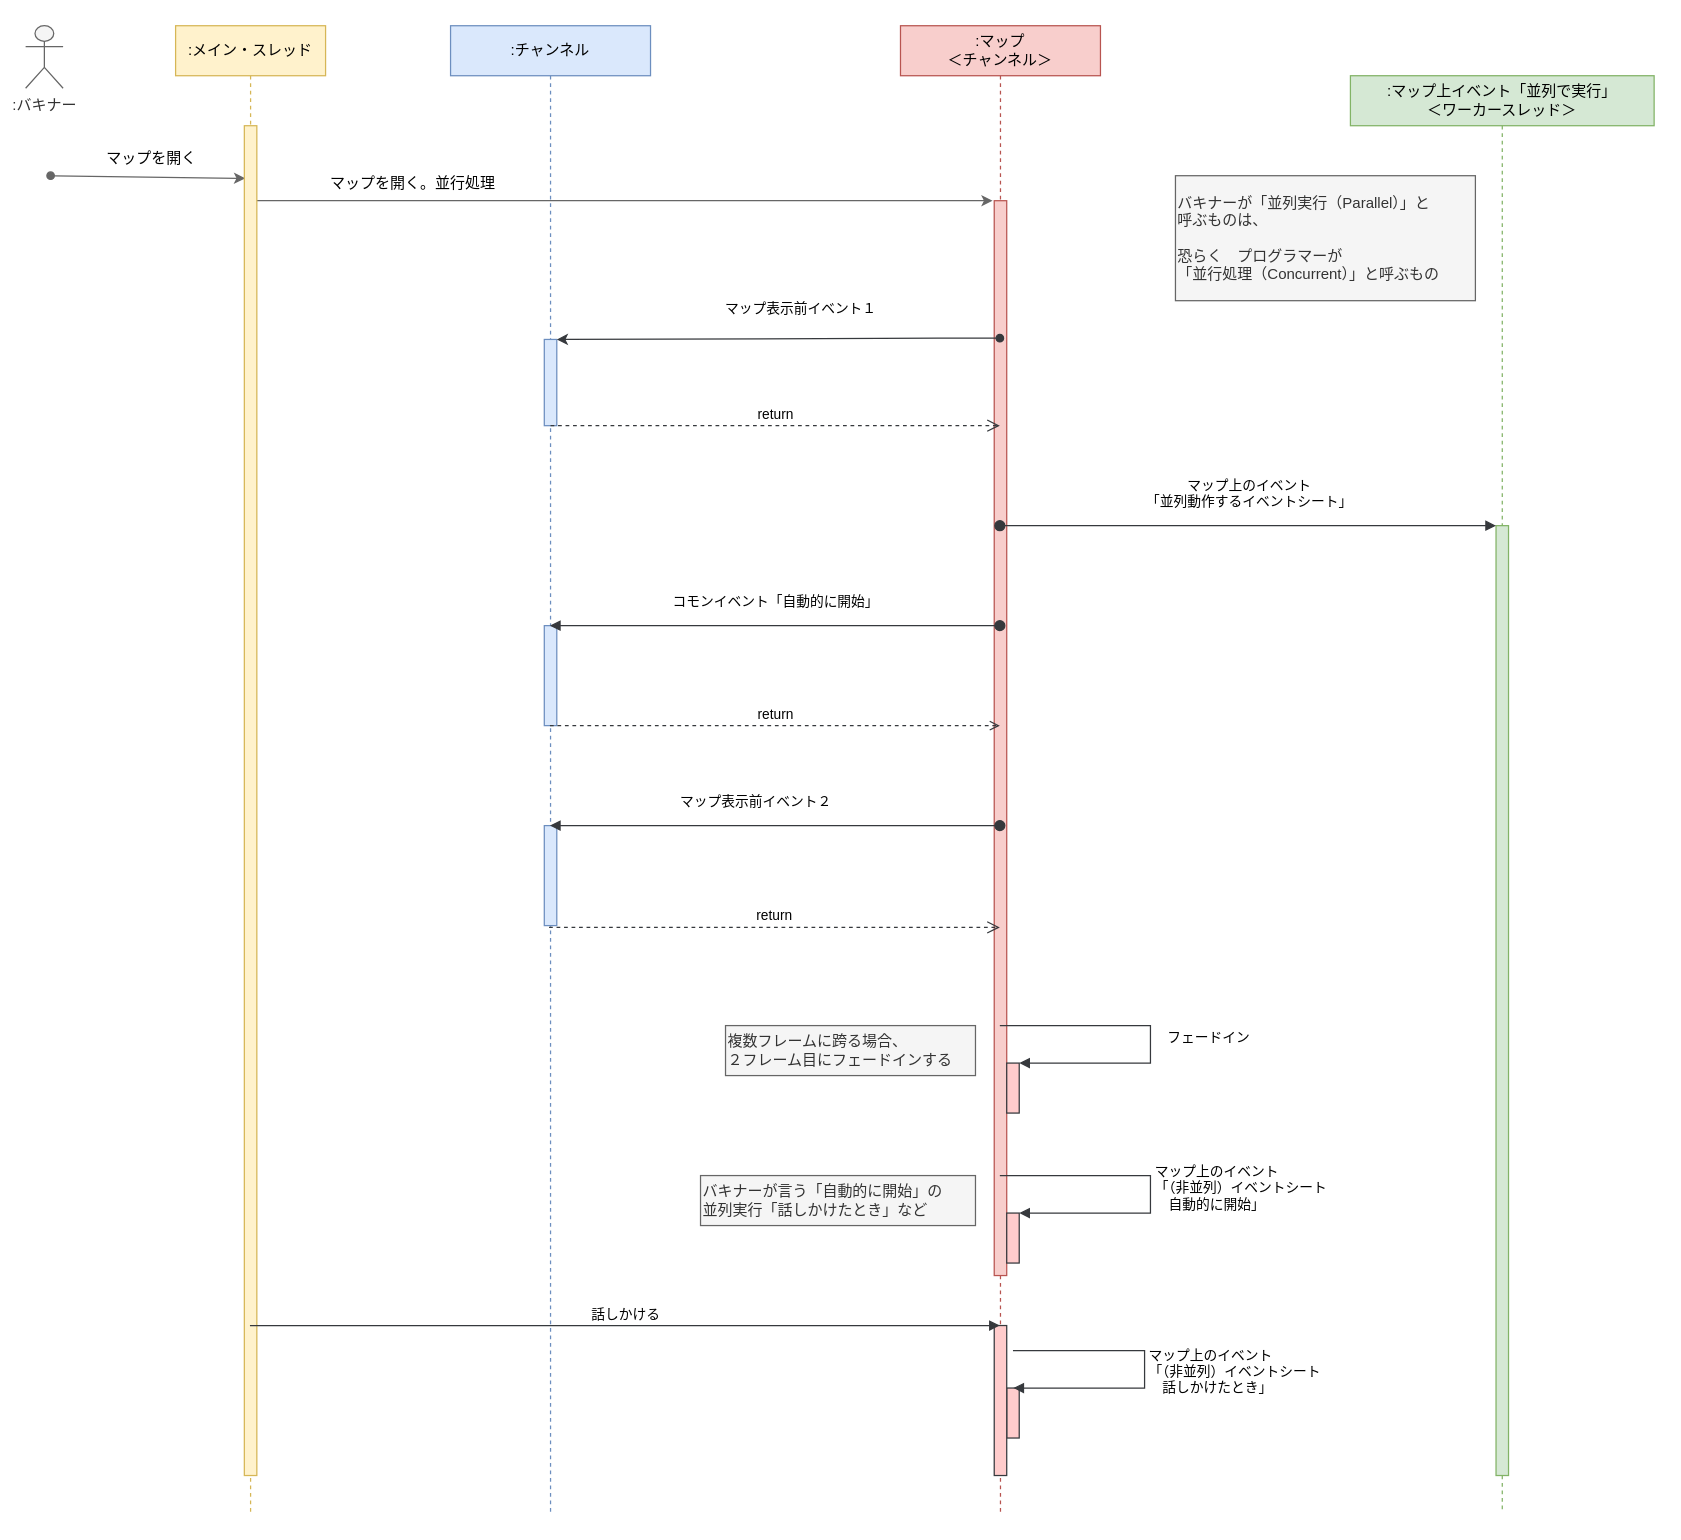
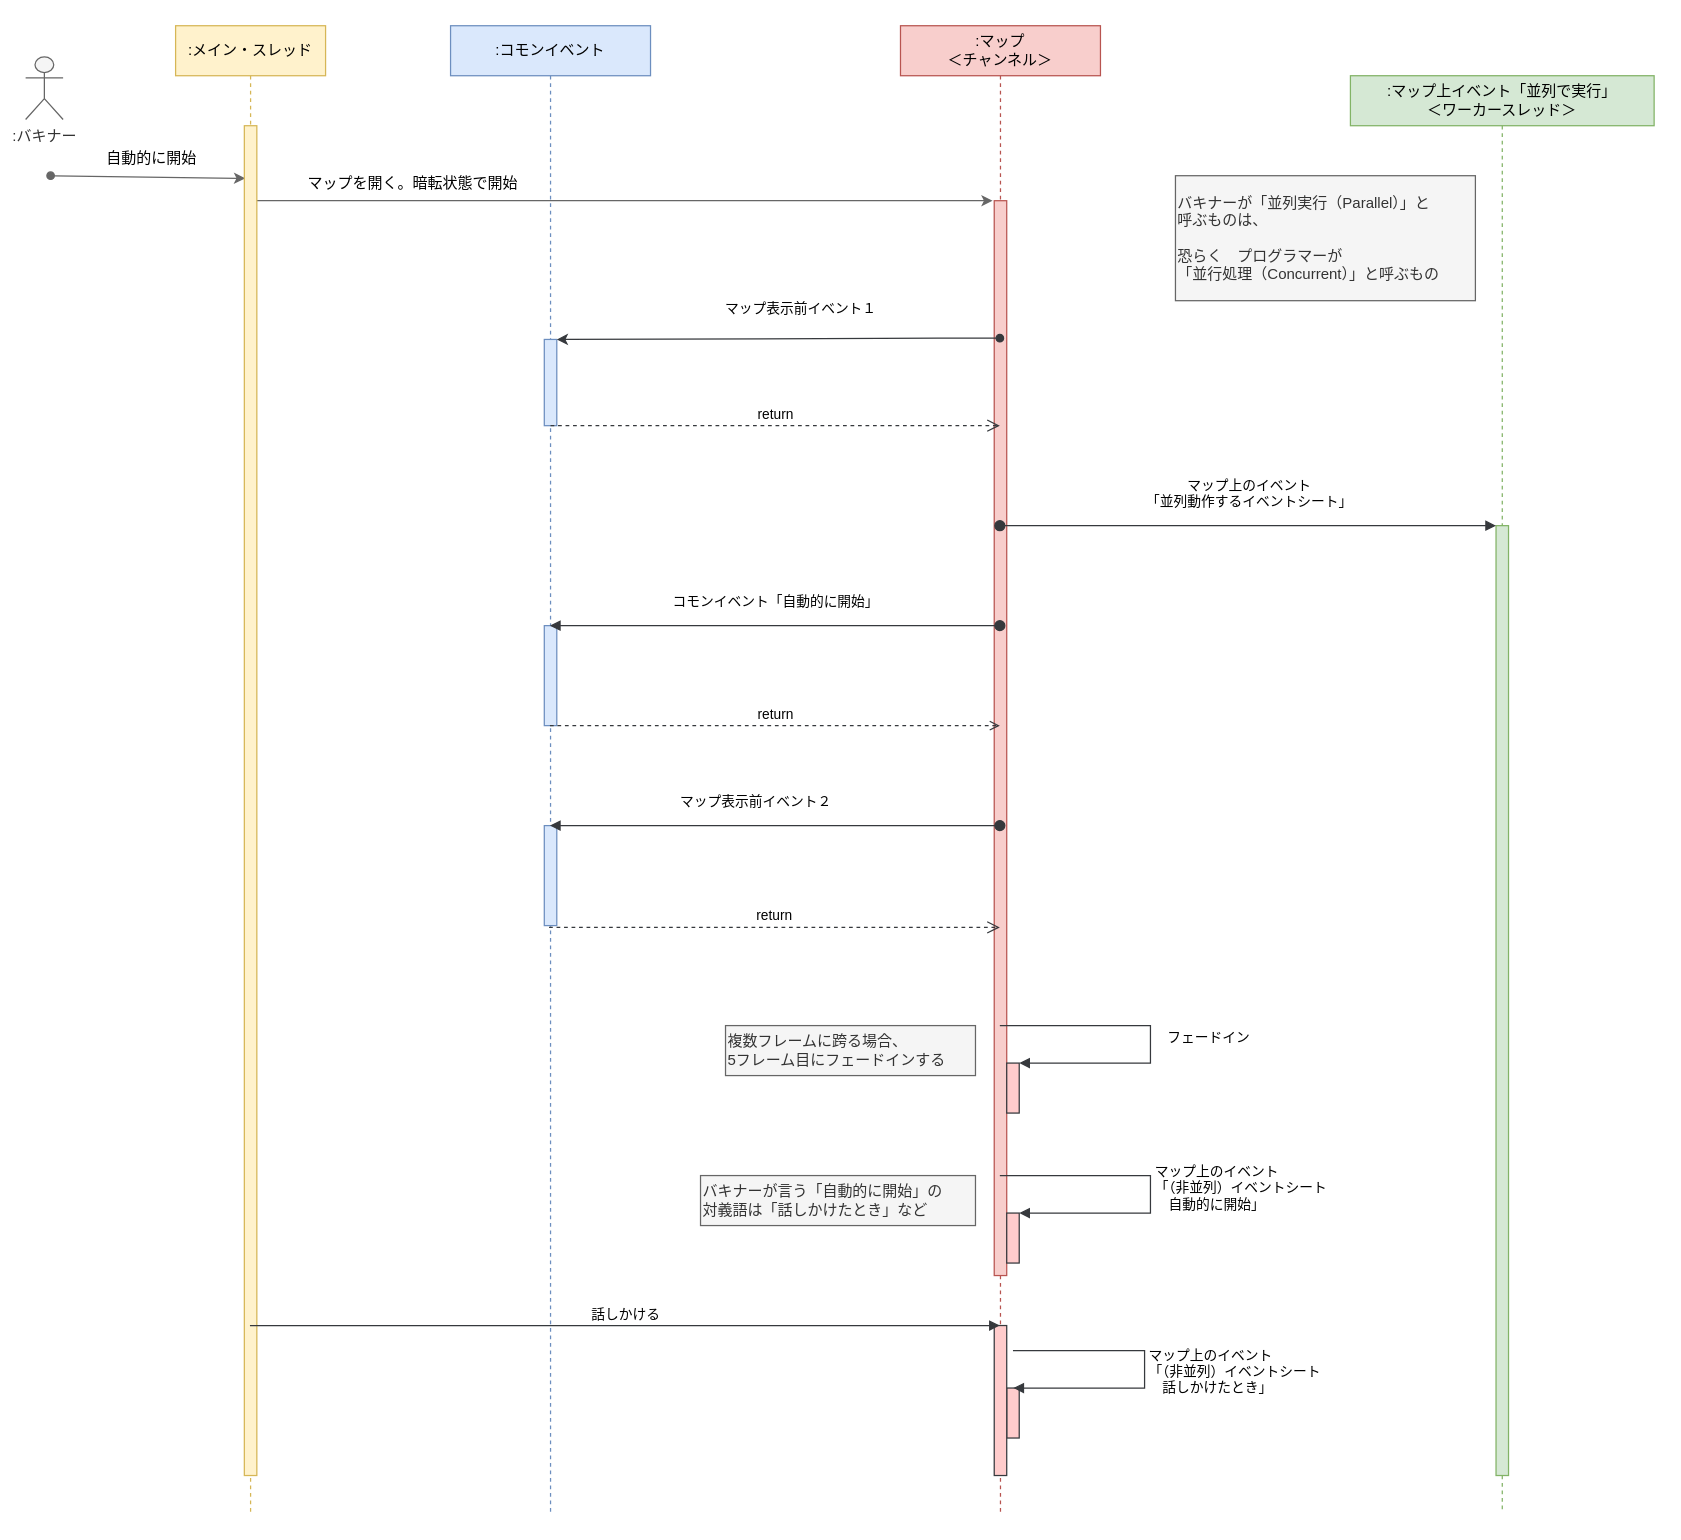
(551, 51) -> (551, 51)
(44, 57) -> (44, 88)
(152, 158) -> (152, 158)
(413, 183) -> (413, 183)
(841, 1051) -> (837, 1051)
(823, 1201) -> (823, 1201)
